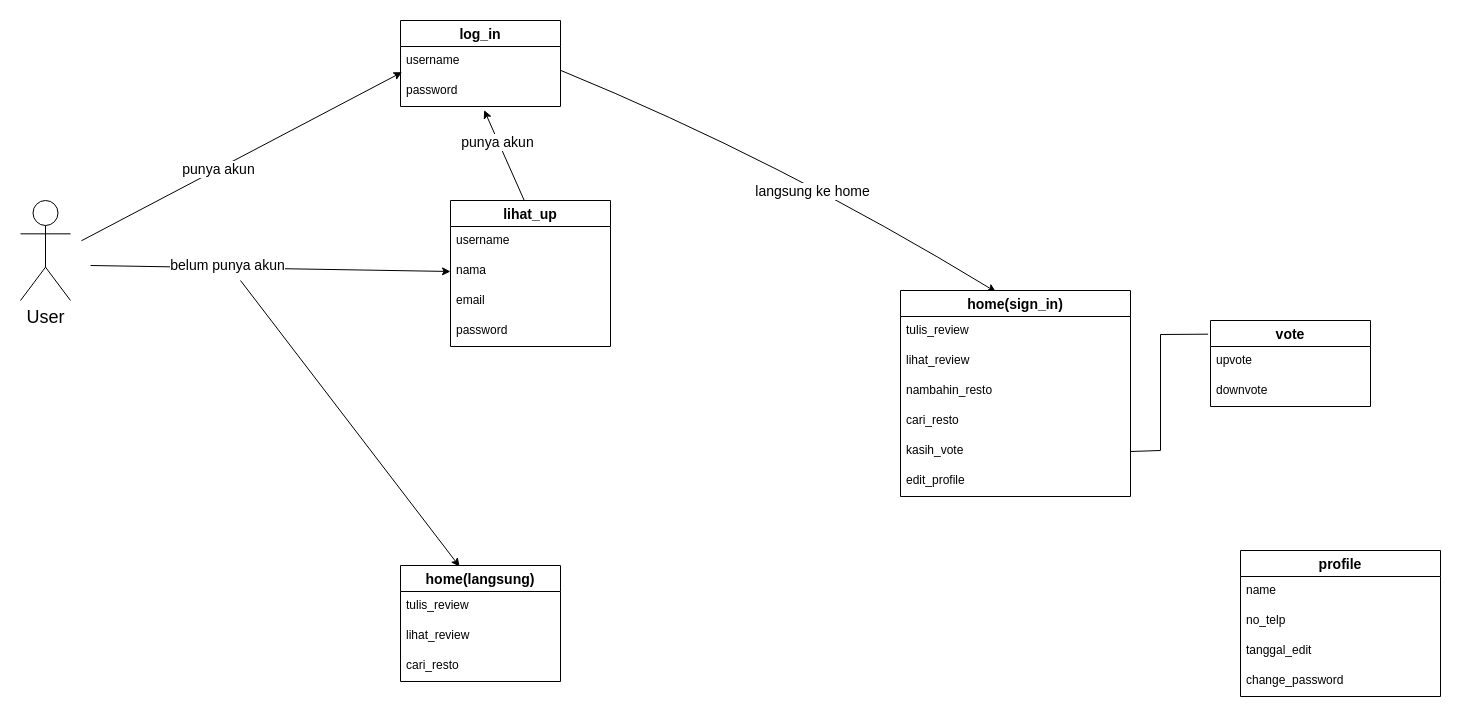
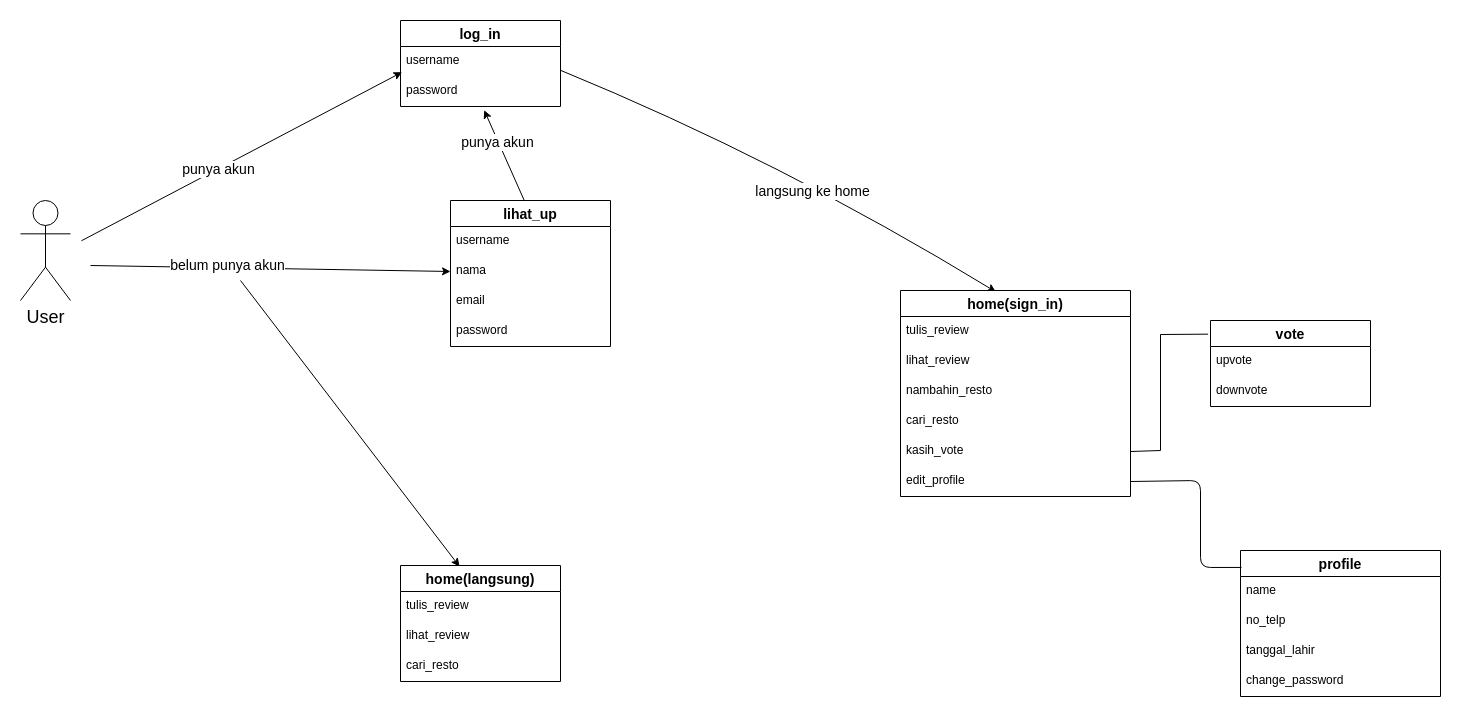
none -> (1201, 510)
(1283, 650) -> (1285, 650)
